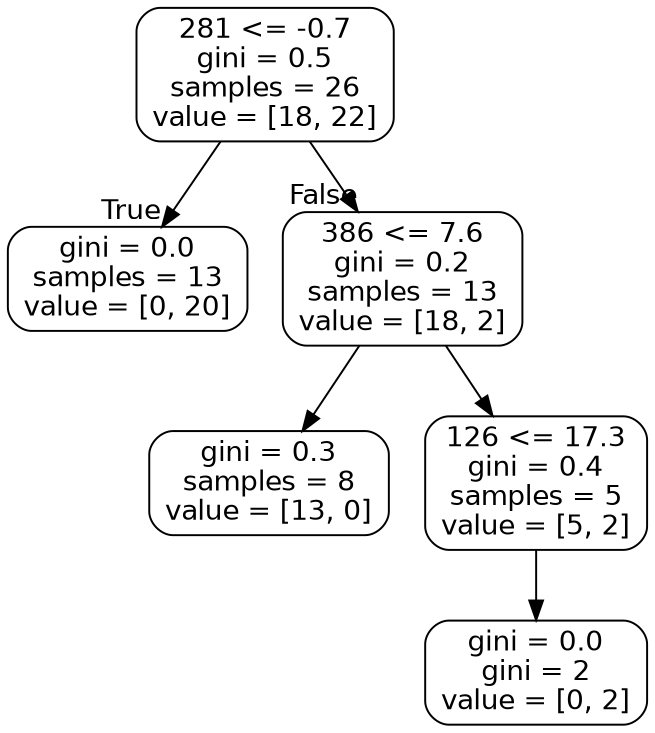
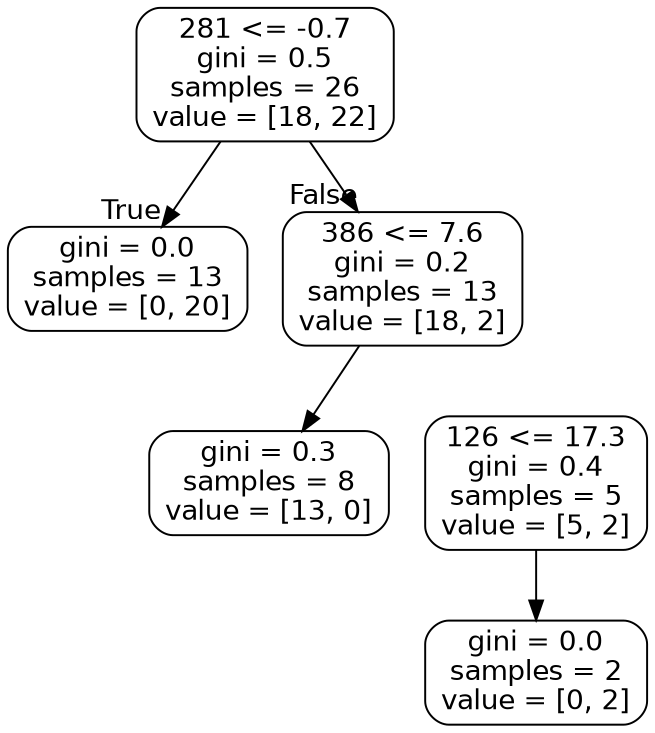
(464, 372) -> none
(536, 673) -> (536, 673)
